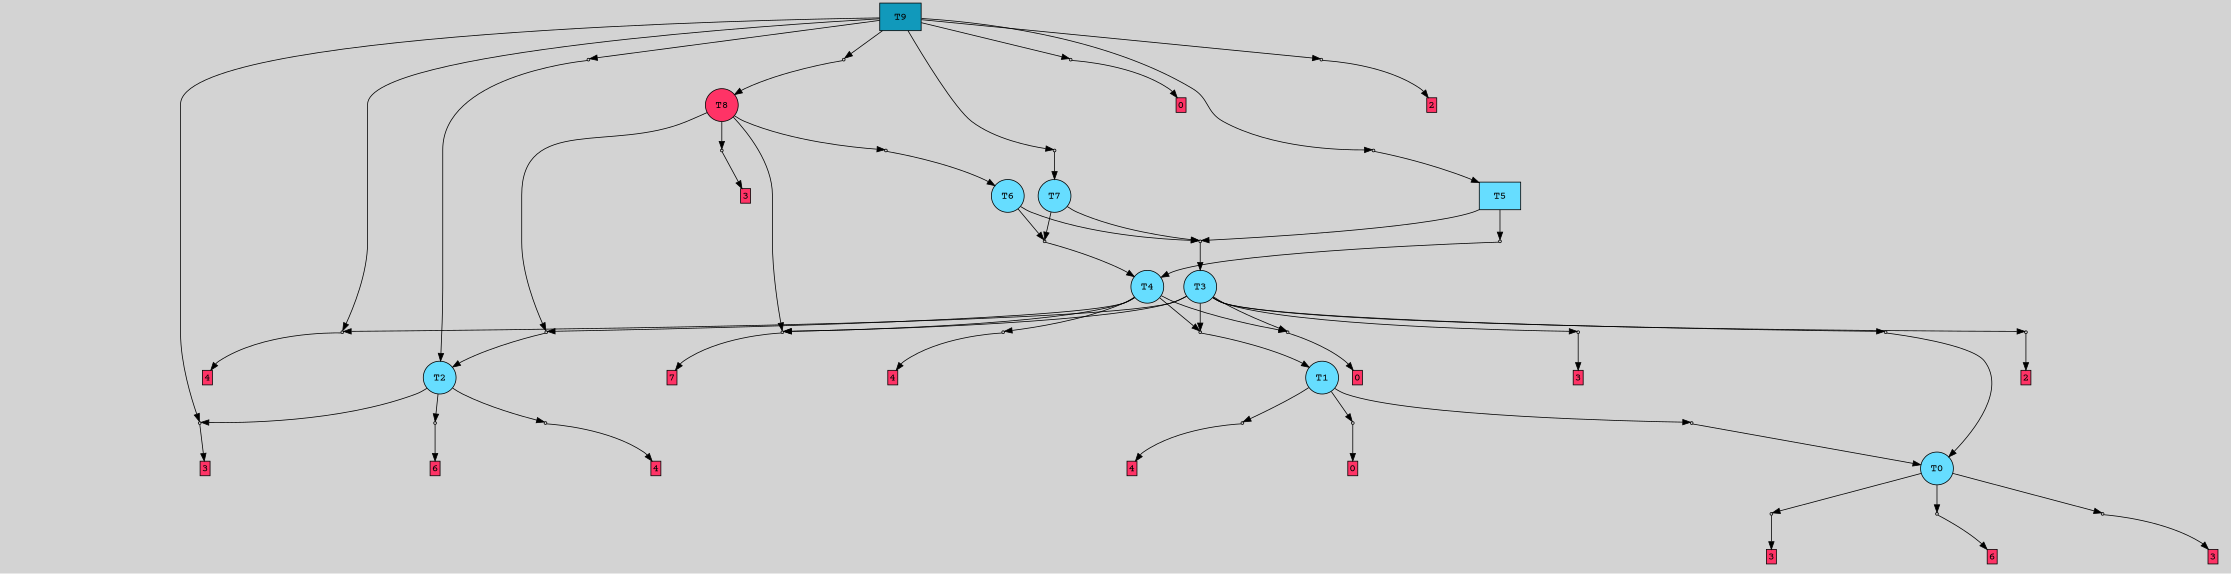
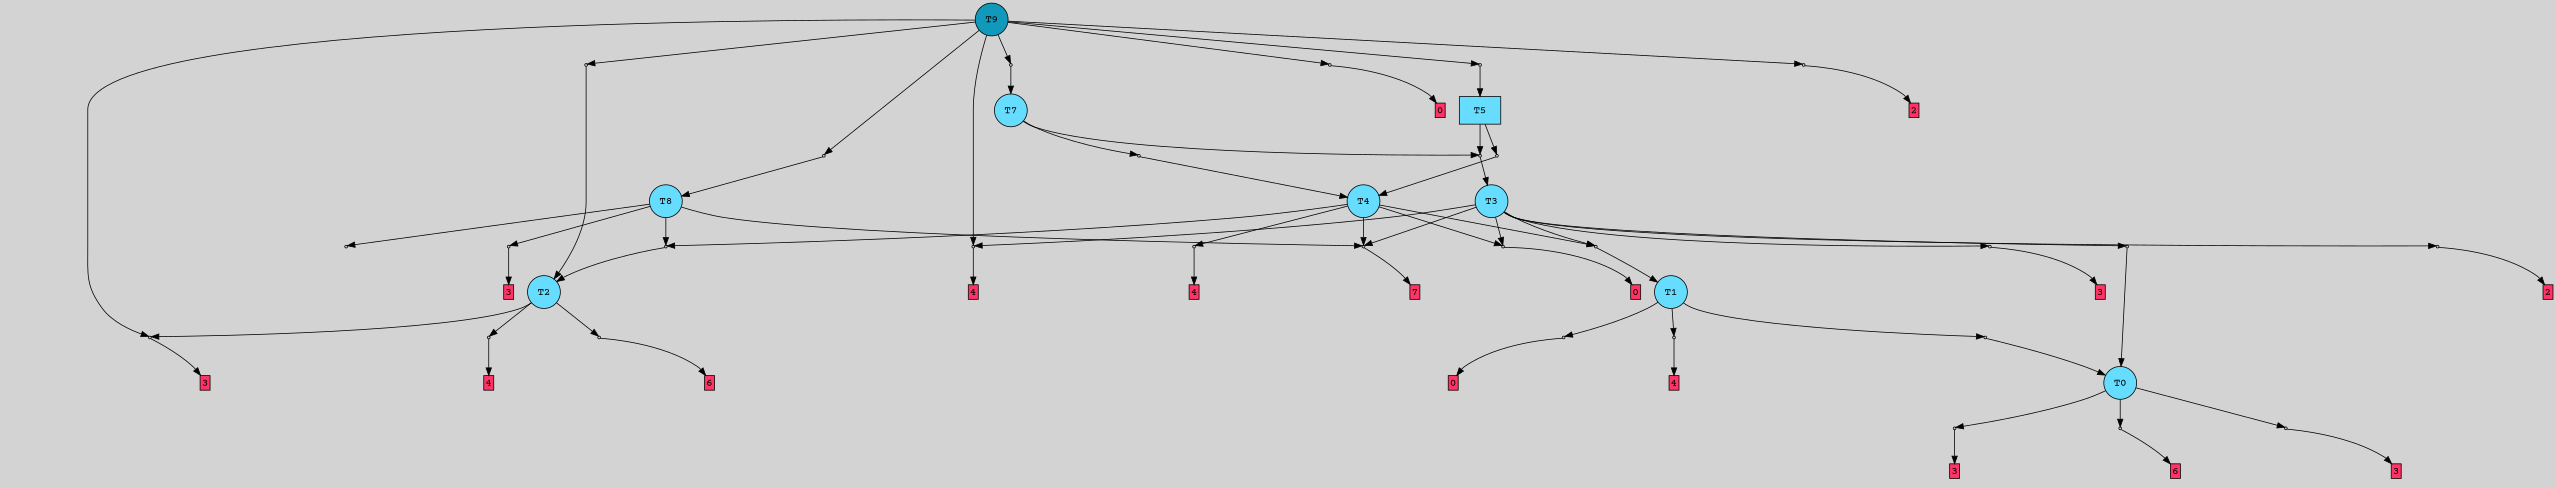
(900, 17) -> (992, 20)
(722, 105) -> (666, 201)
(1008, 196) -> none
